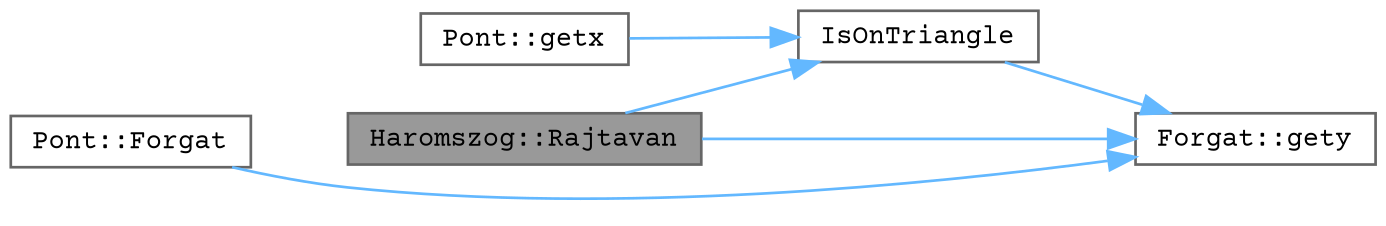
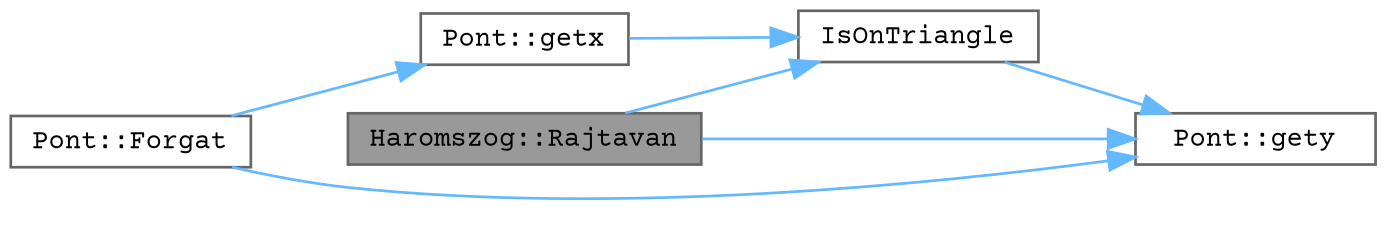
none -> (315, 94)
(1256, 139) -> (1256, 139)
